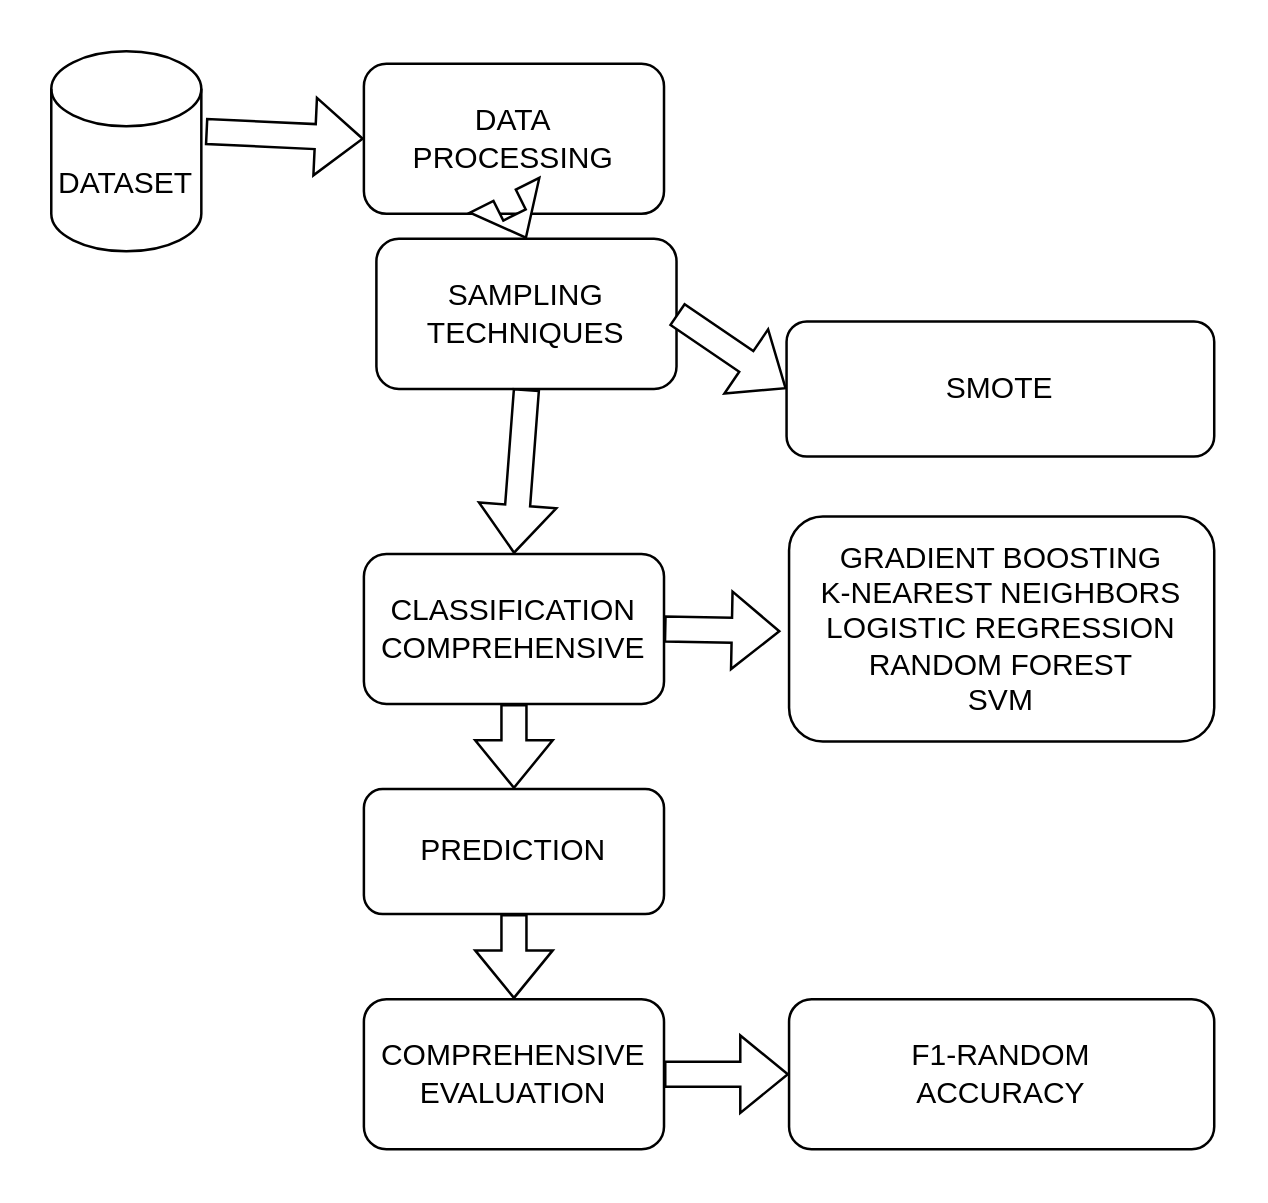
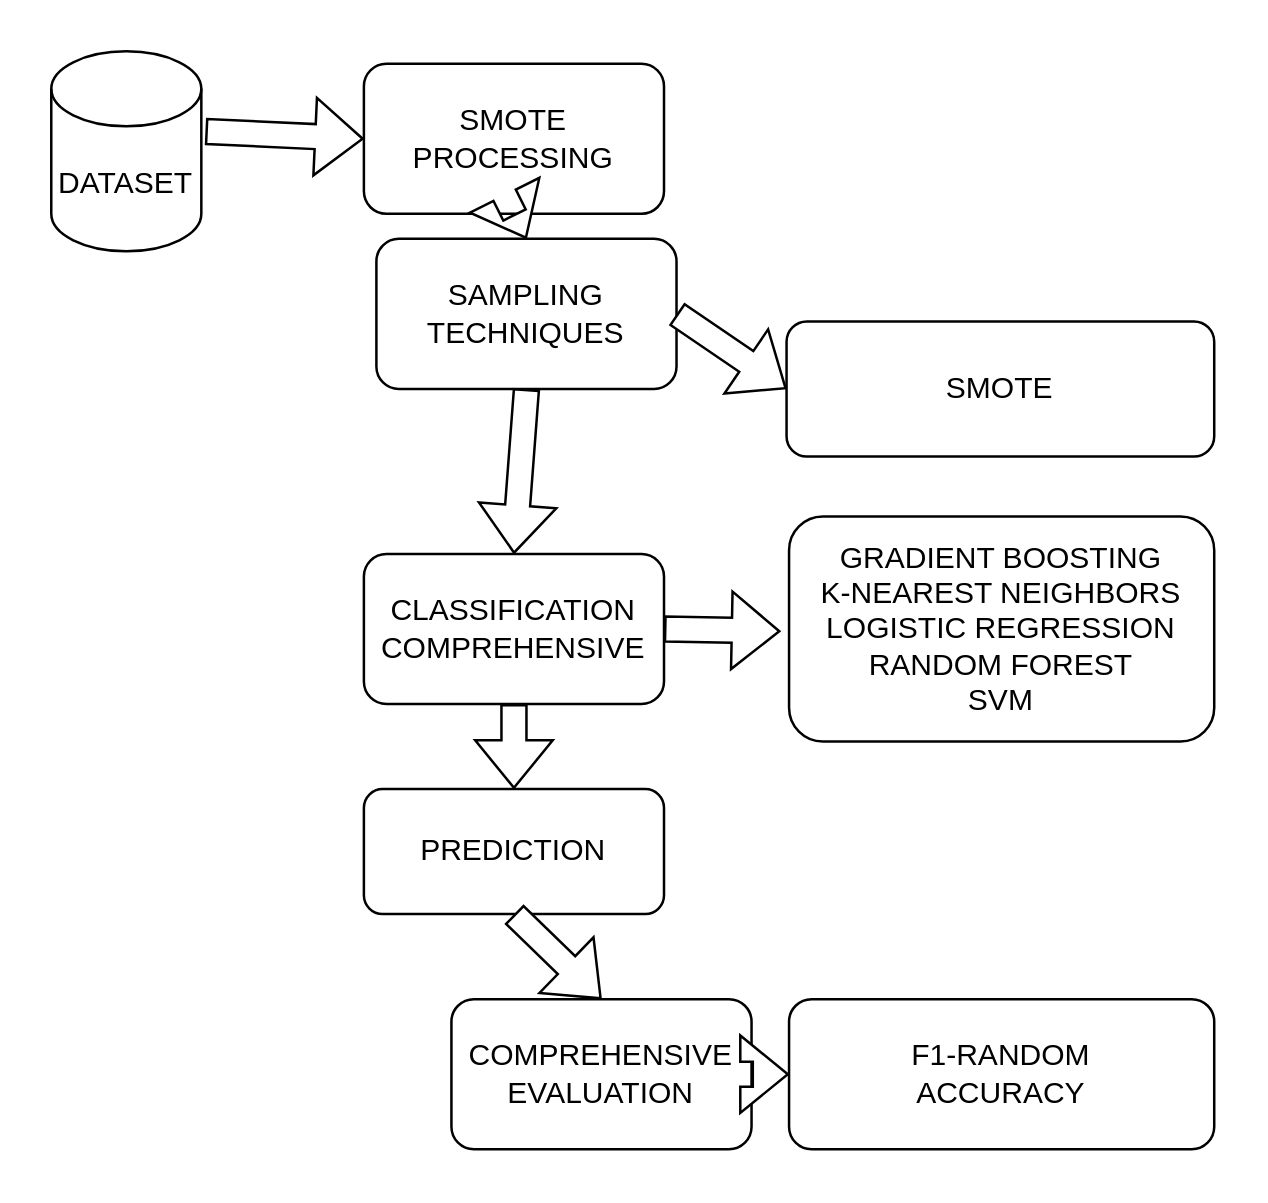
(514, 139) -> (514, 139)
(514, 1074) -> (601, 1074)
